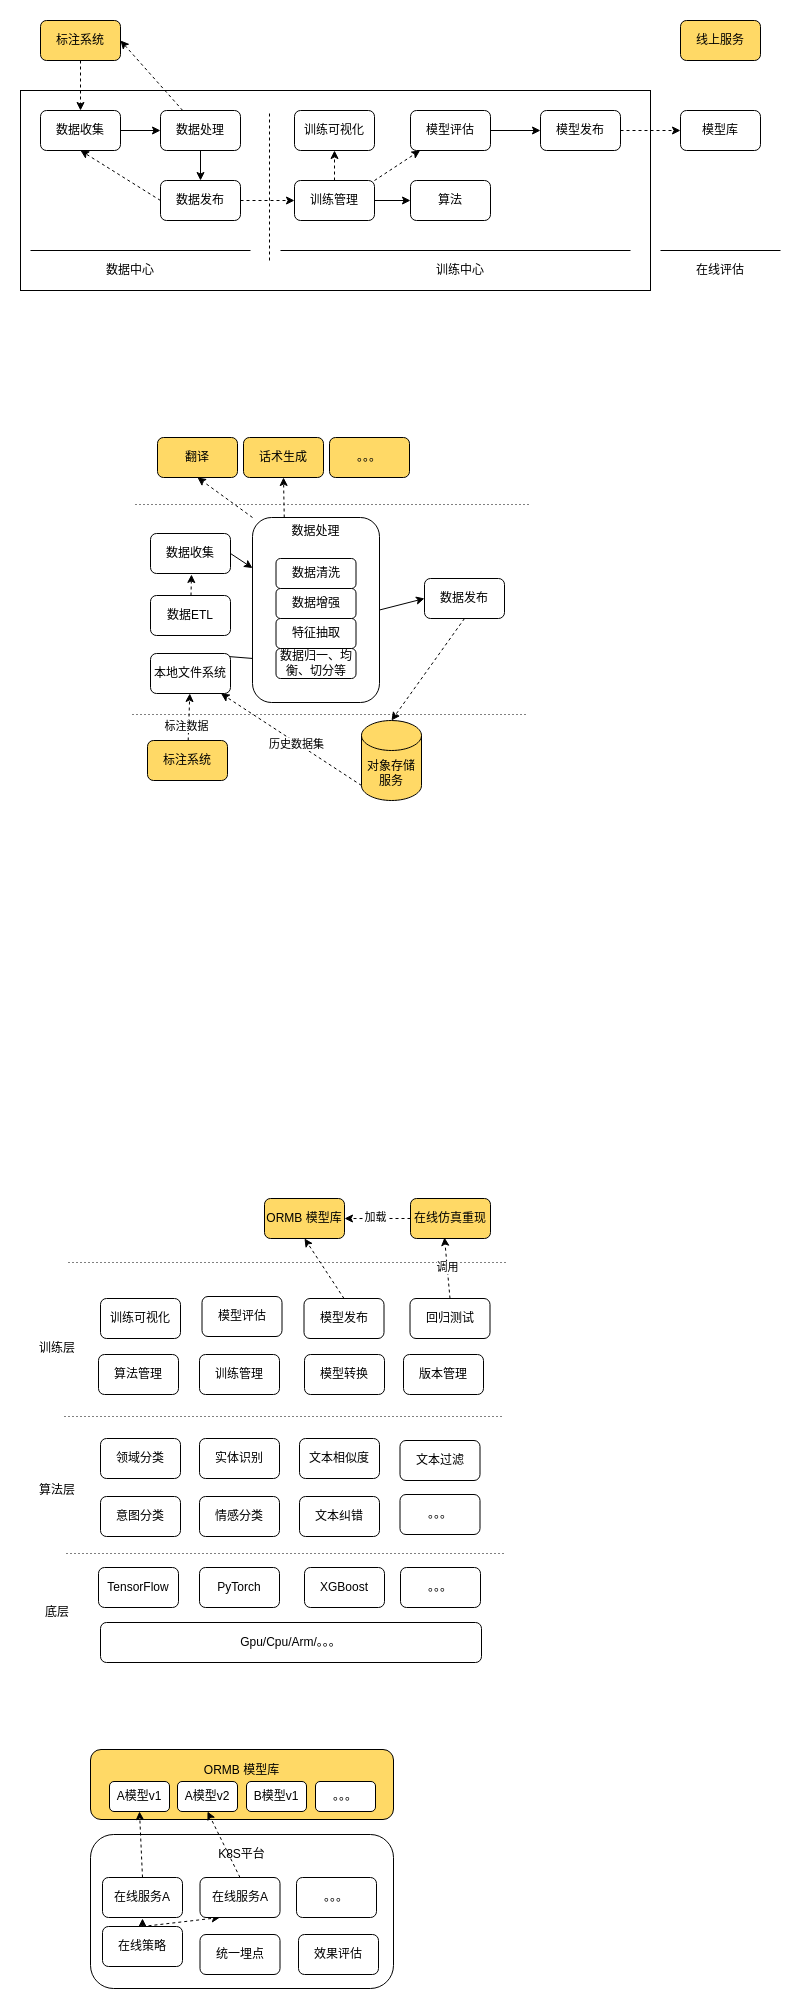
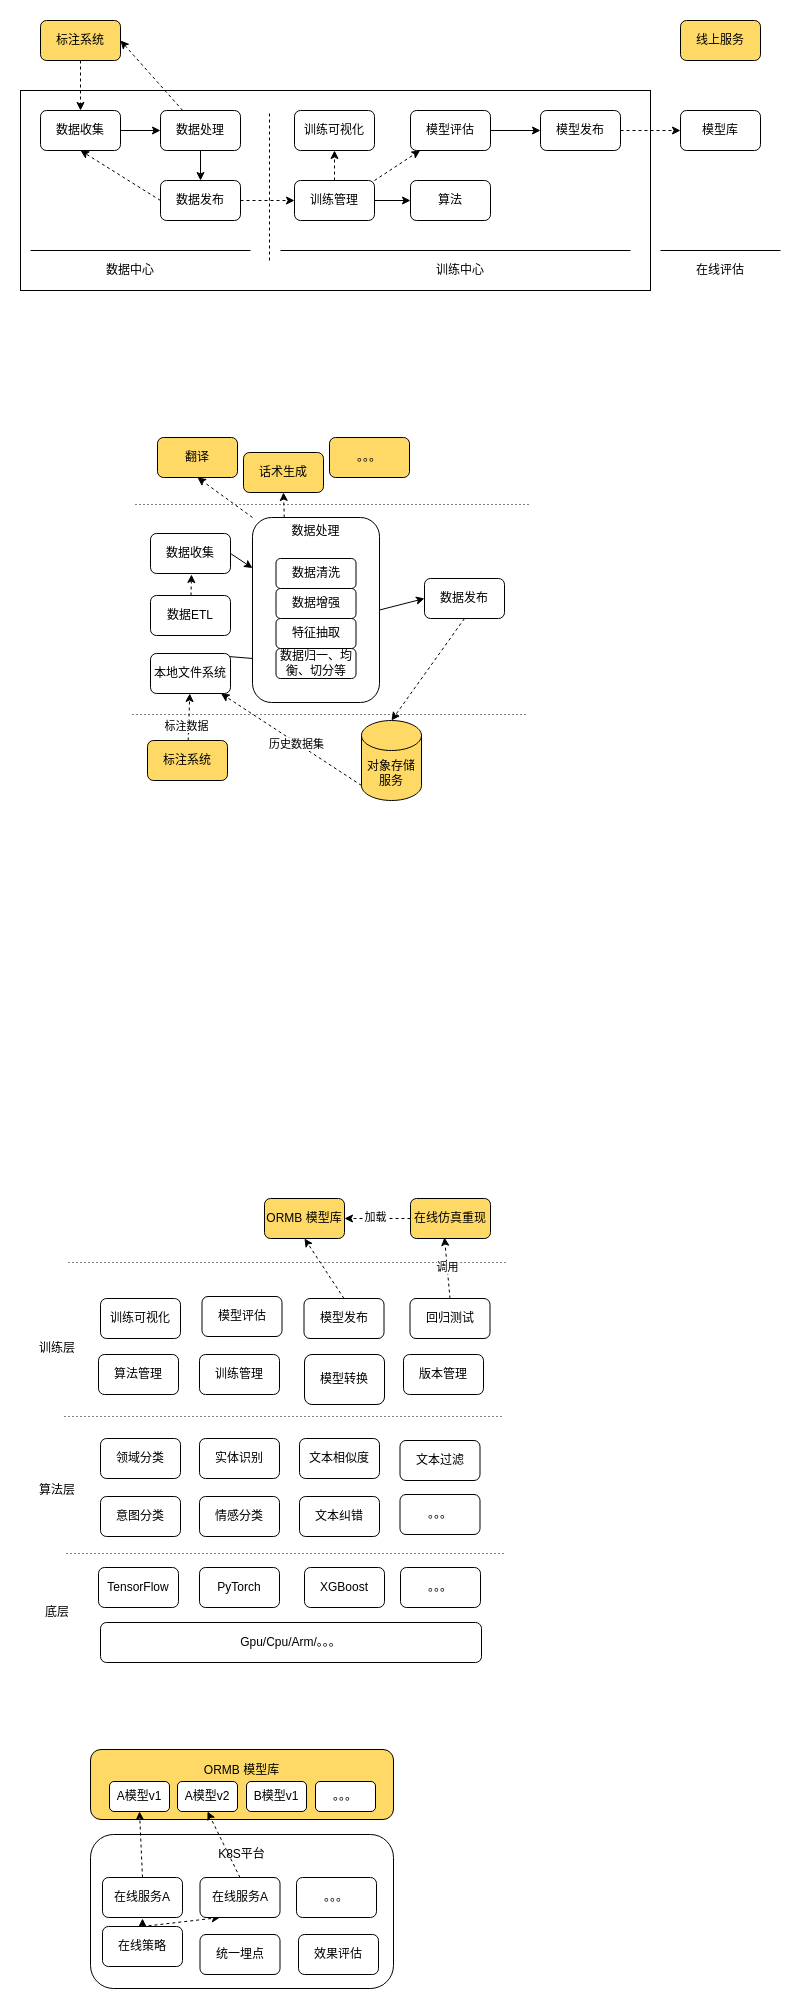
(284, 458) -> (284, 473)
(345, 1375) -> (345, 1380)
